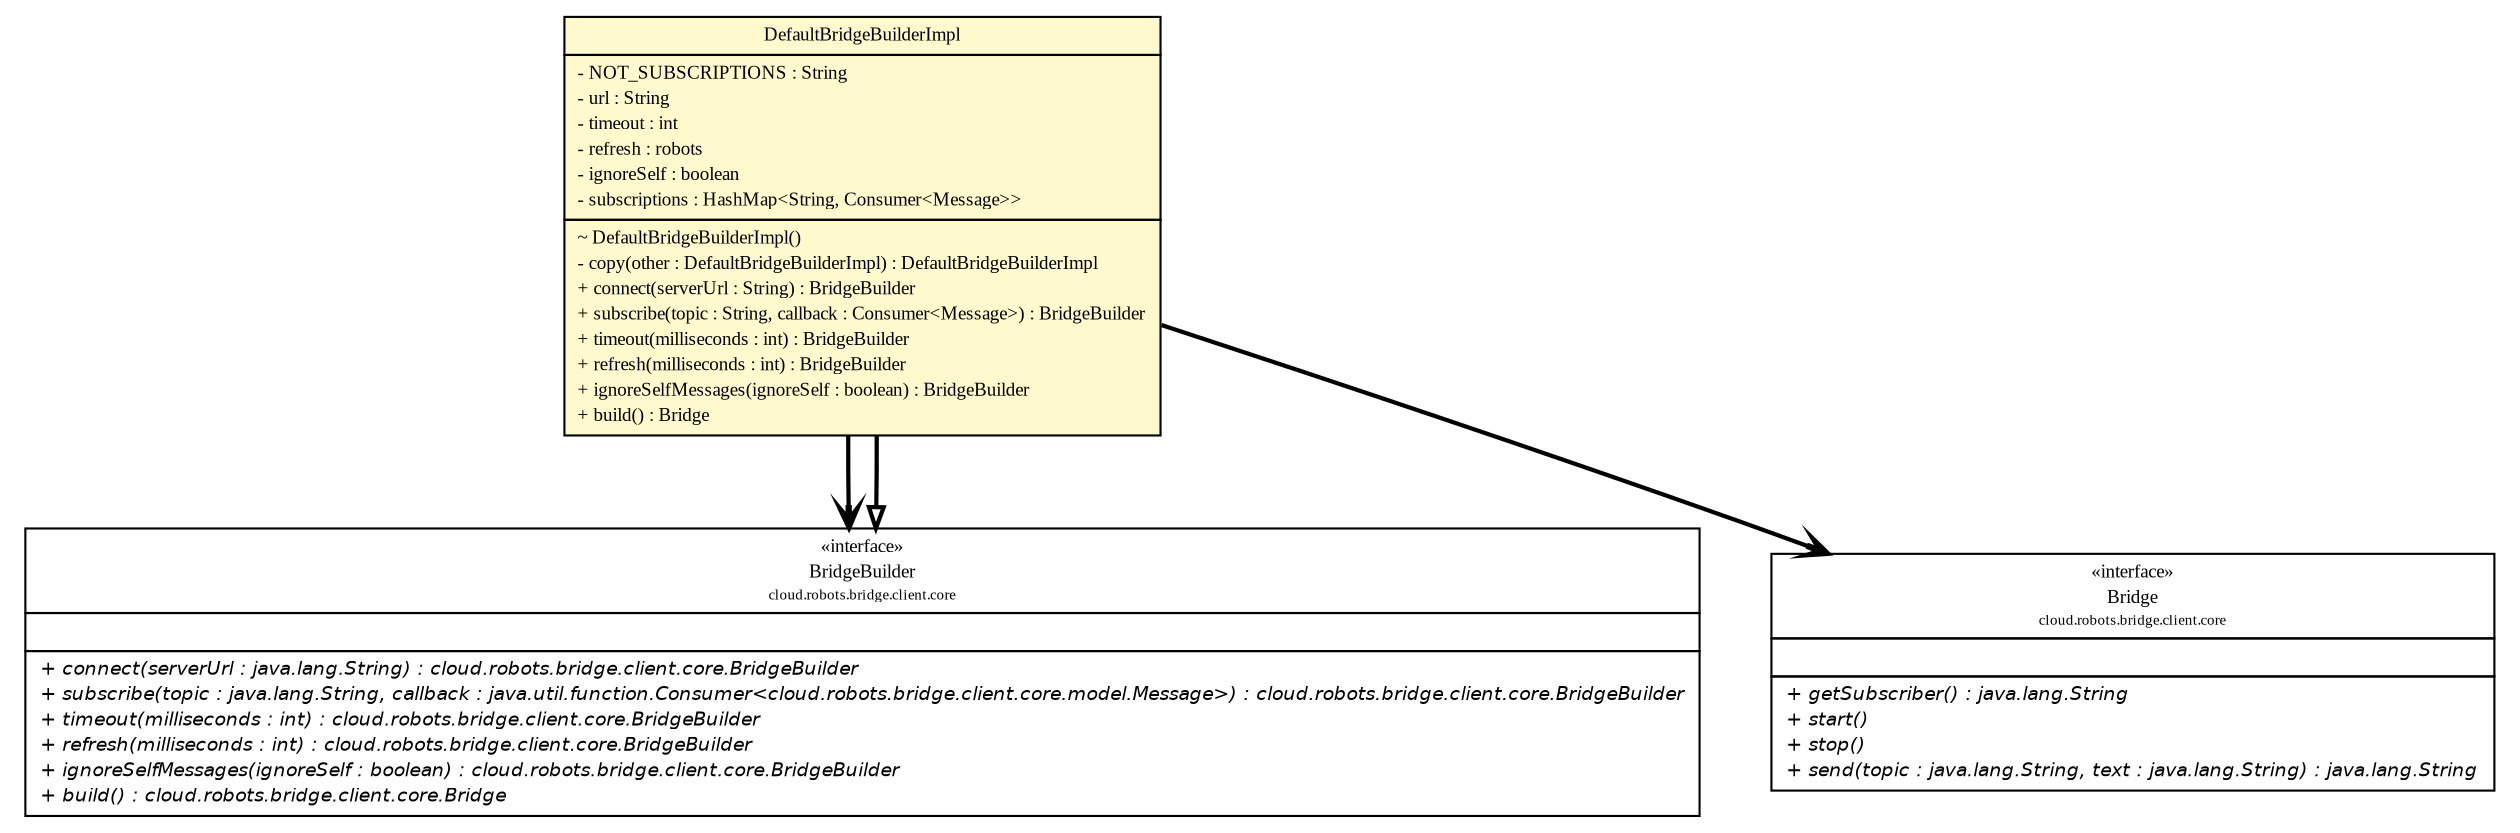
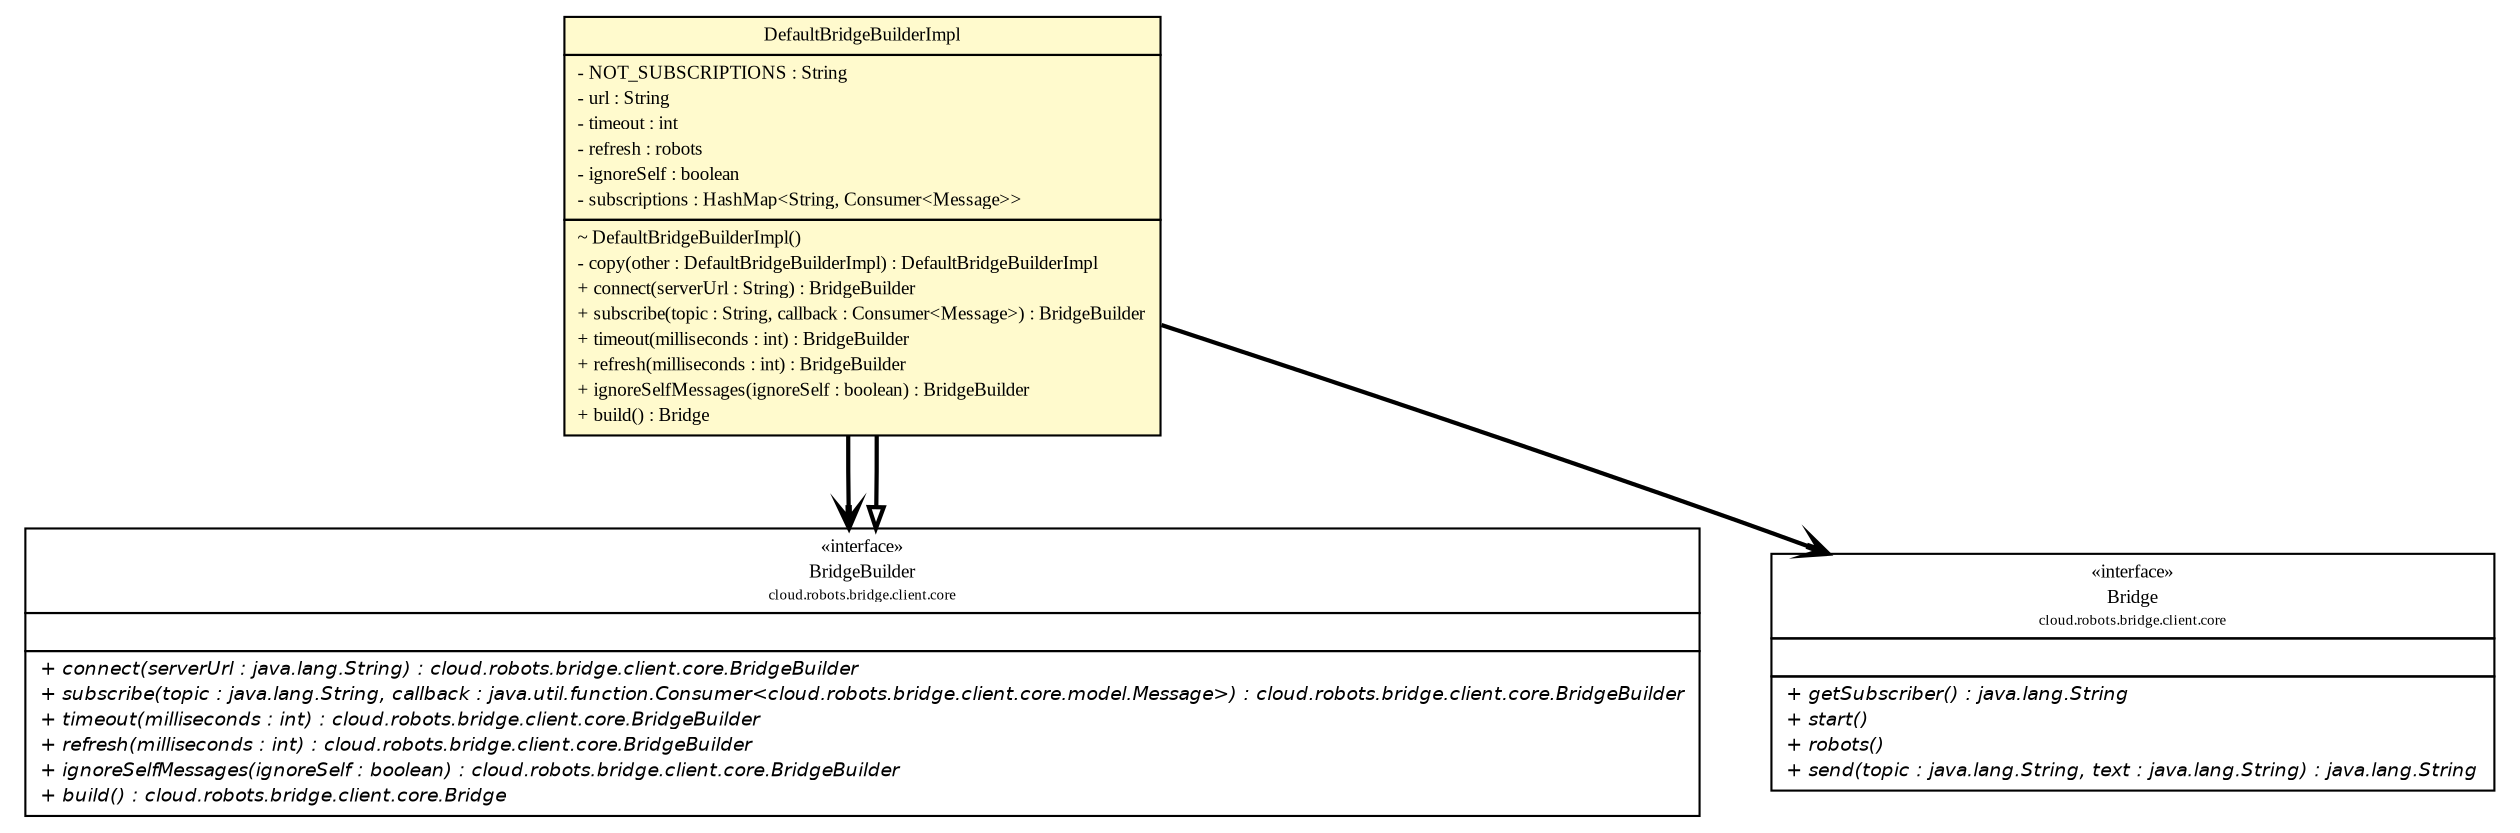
(1826, 745) -> (1836, 745)
